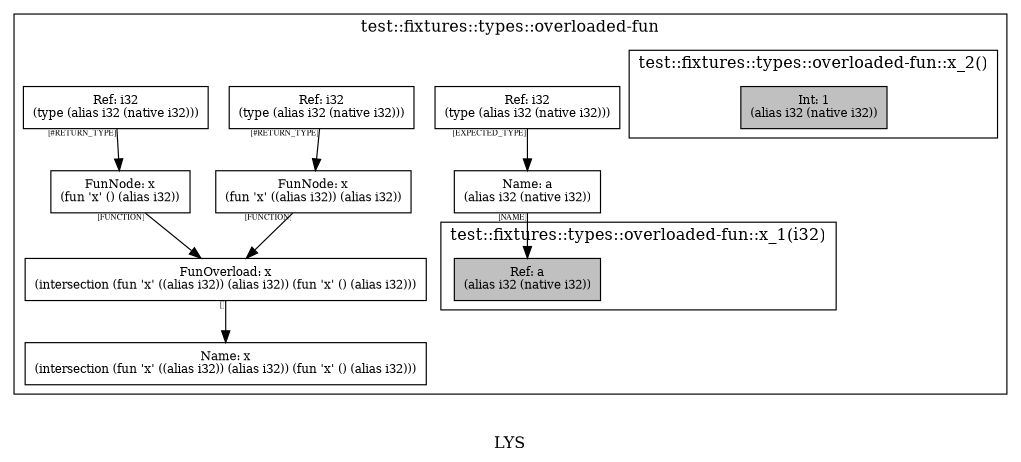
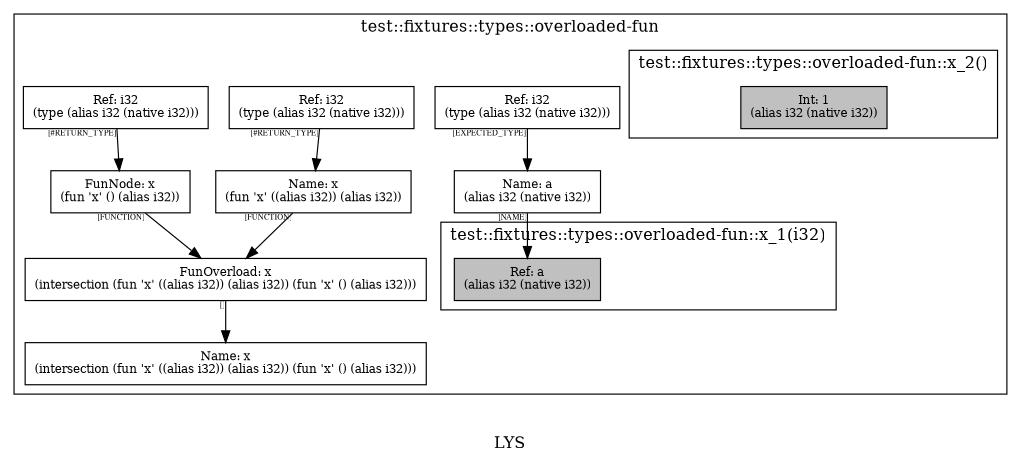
(313, 192) -> (313, 192)
